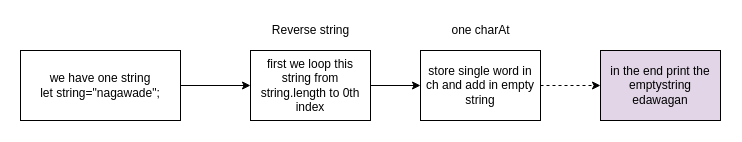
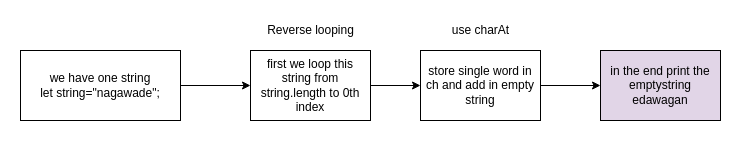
(311, 31) -> (311, 31)
(481, 31) -> (481, 31)
(568, 86) -> (568, 86)
